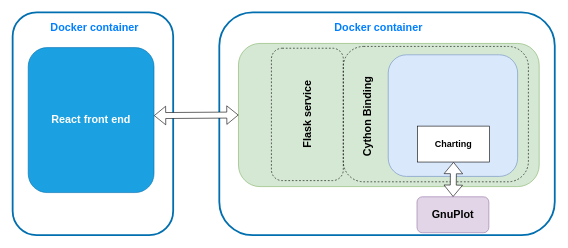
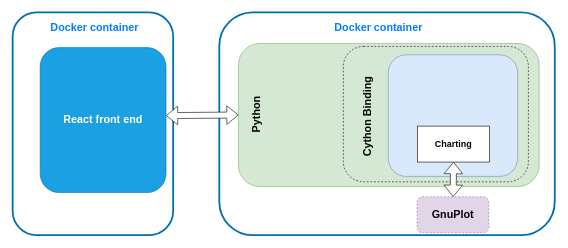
none -> (257, 115)
(308, 115) -> none
(91, 120) -> (103, 120)
(453, 215) -> (453, 215)
